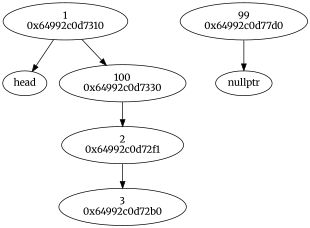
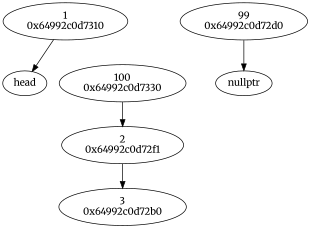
(244, 21) -> (244, 21)
(92, 50) -> none
